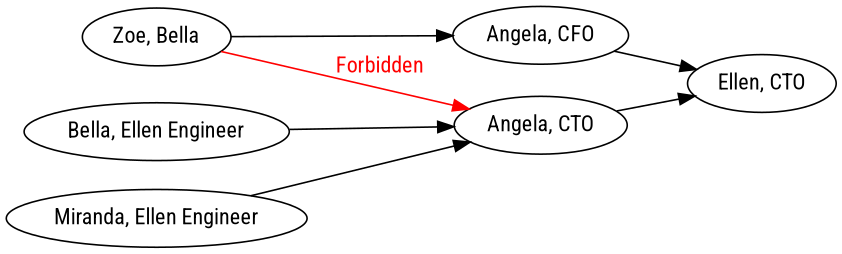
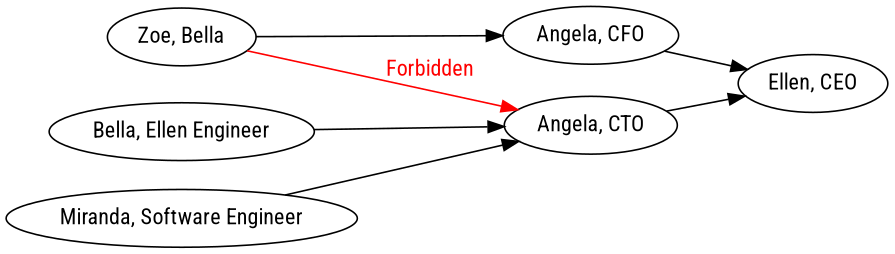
(762, 83) -> (813, 83)
(157, 218) -> (182, 218)
